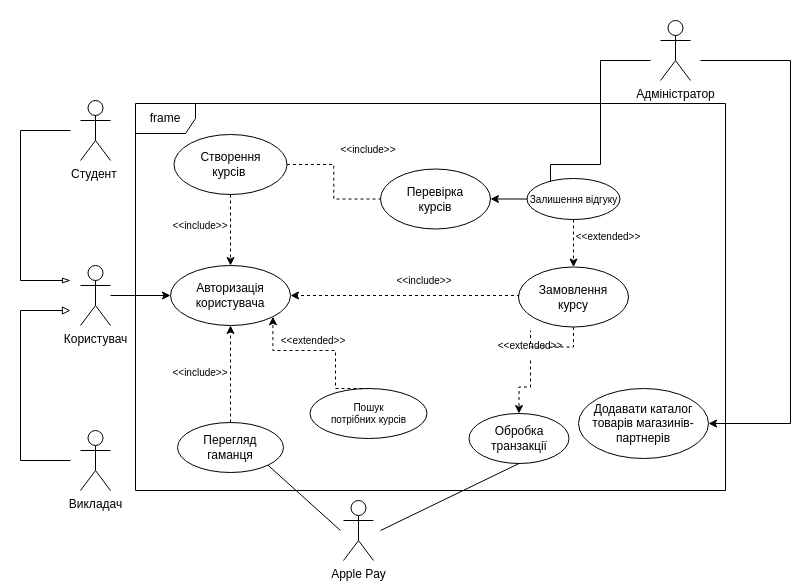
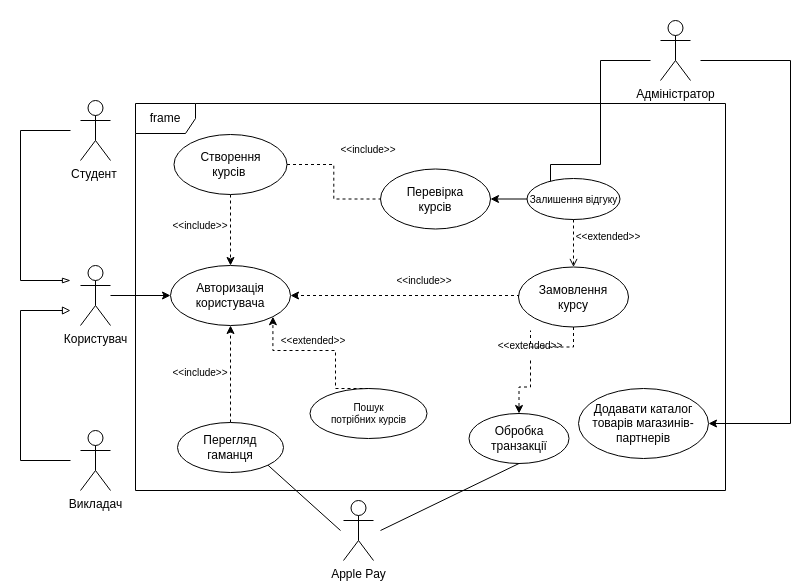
(574, 259) -> (574, 260)
